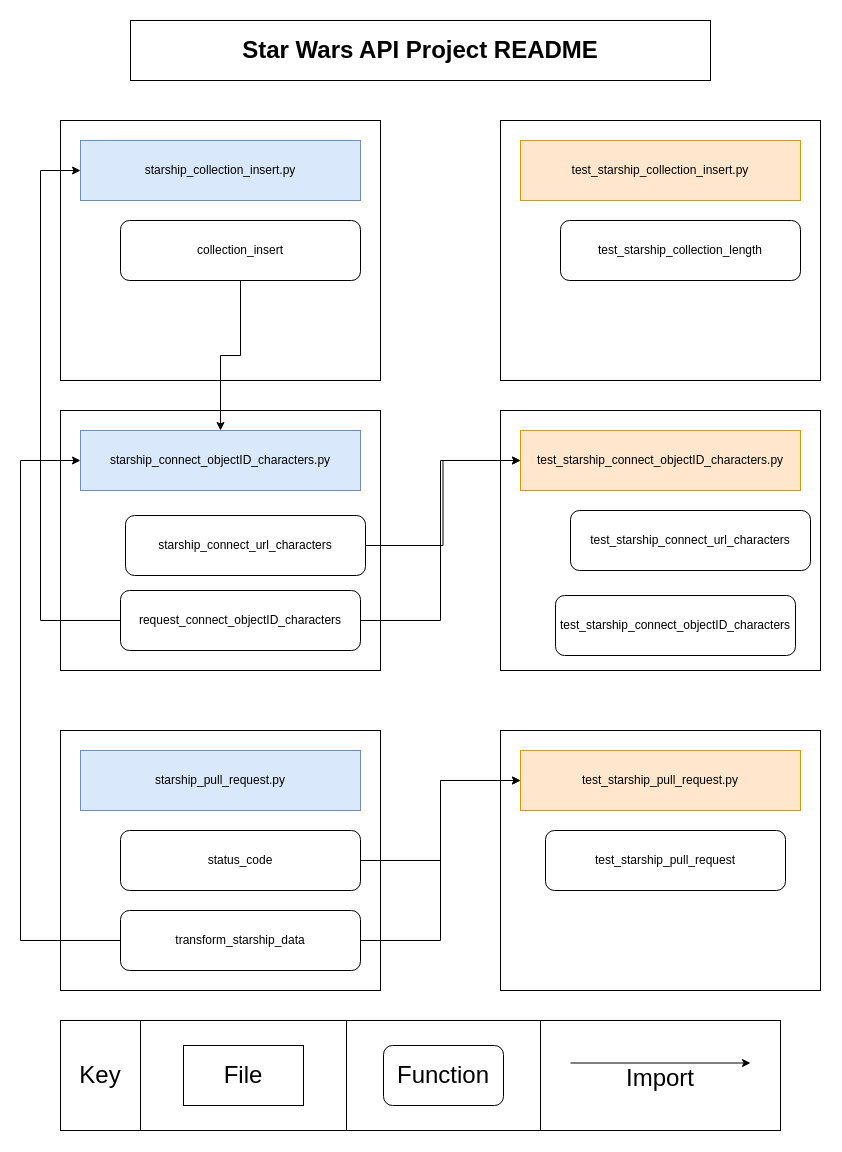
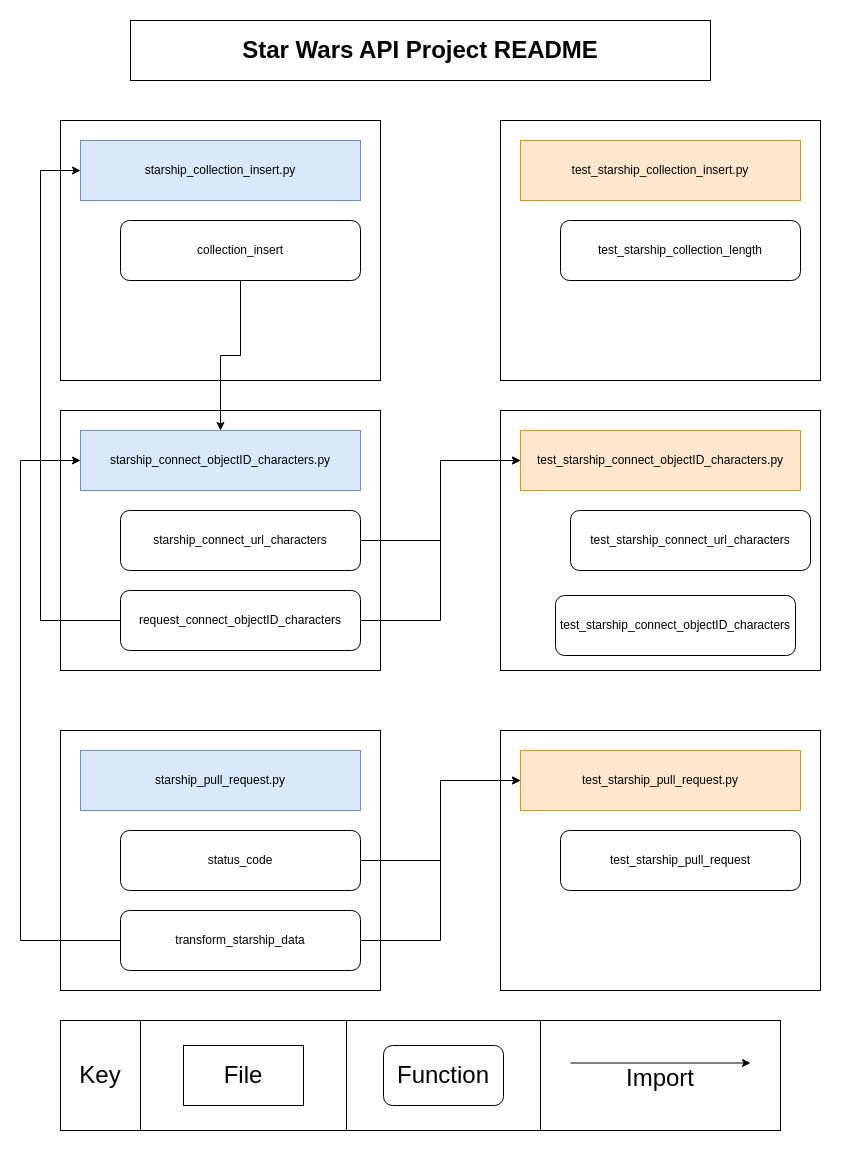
(246, 546) -> (241, 541)
(666, 861) -> (681, 861)
